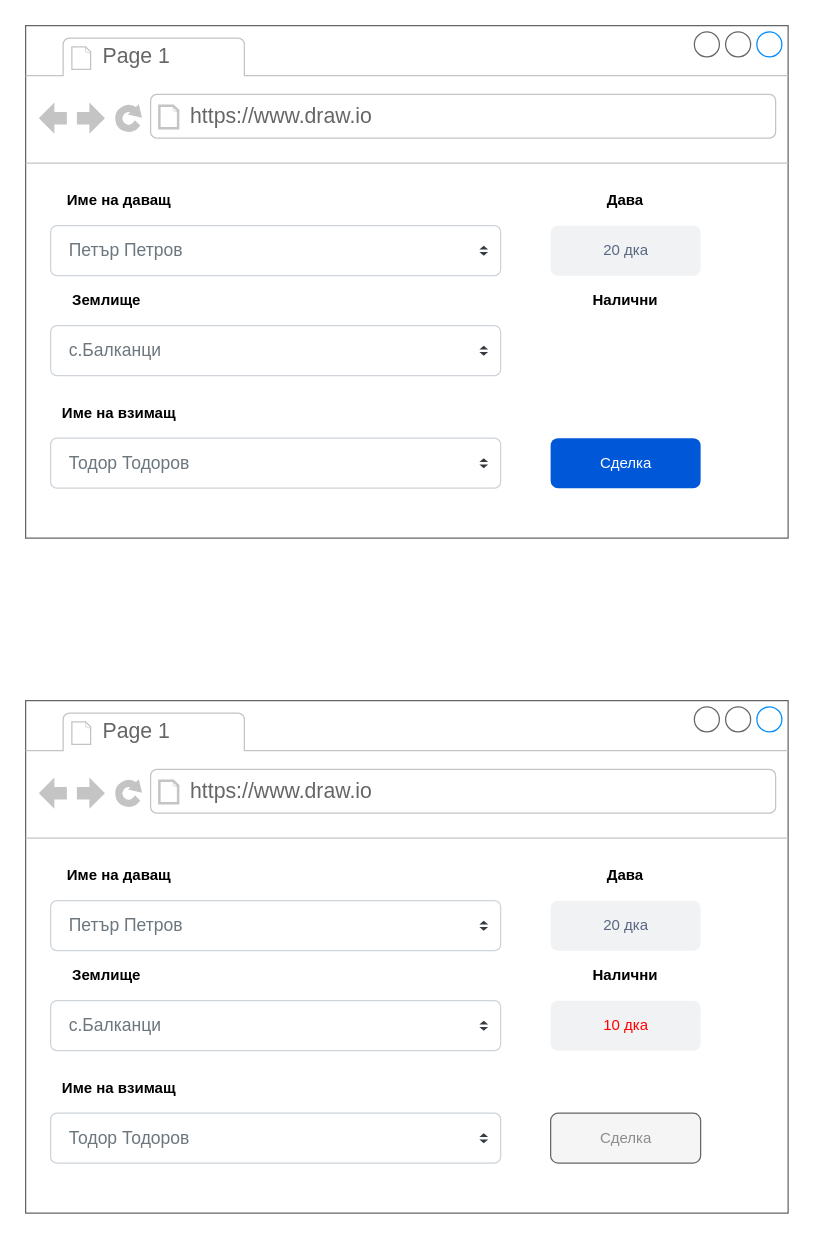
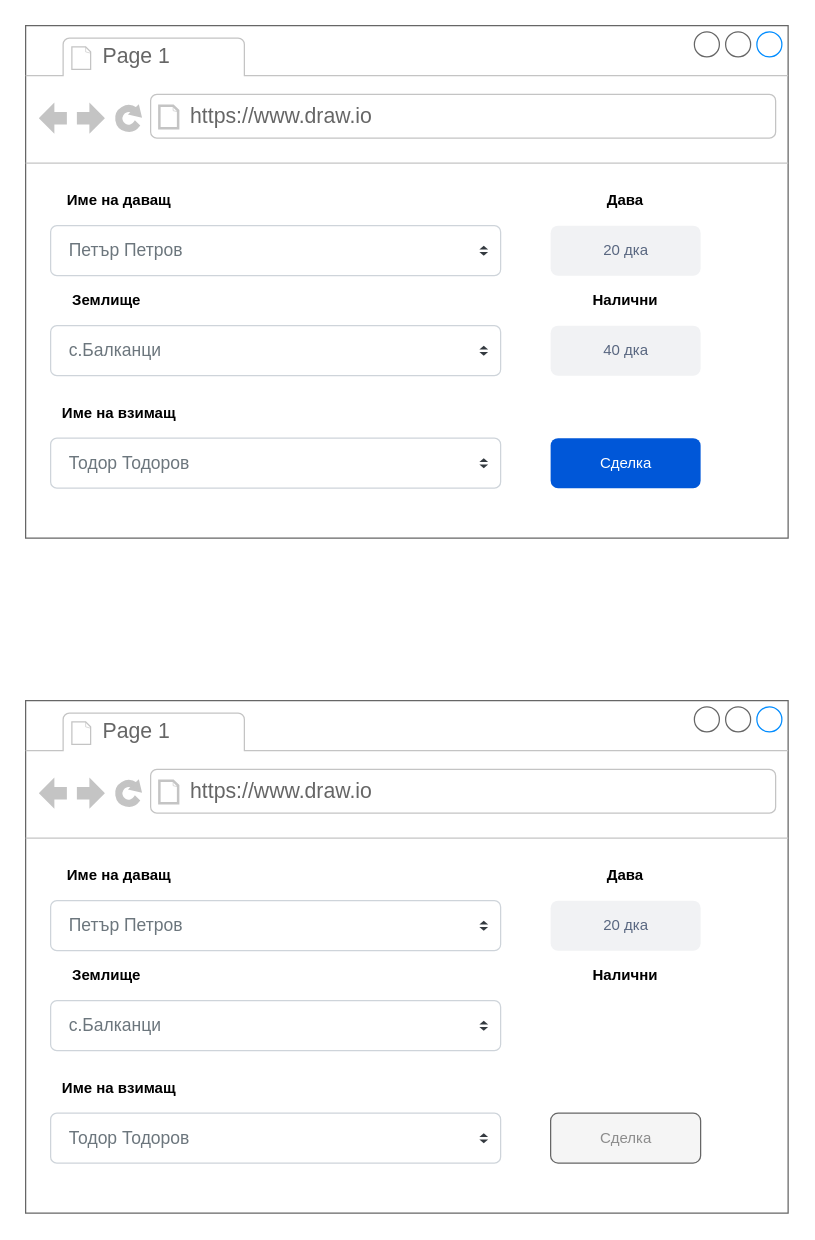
none -> (626, 351)
(626, 1026) -> none
